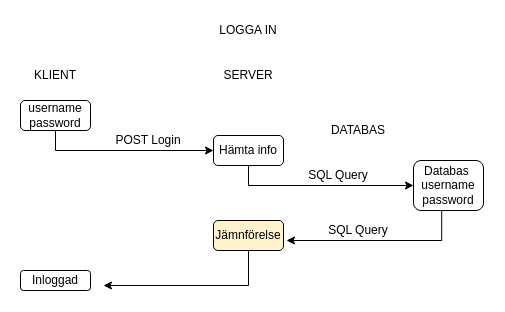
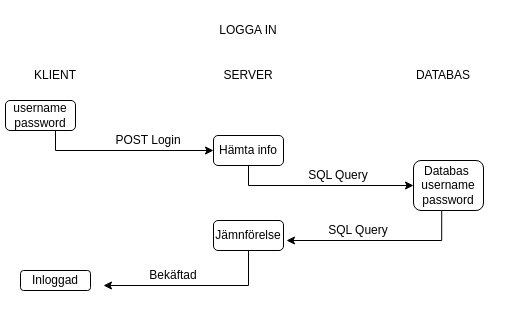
(56, 116) -> (41, 116)
(359, 131) -> (444, 76)
(249, 236) -> (249, 236)
none -> (174, 276)
